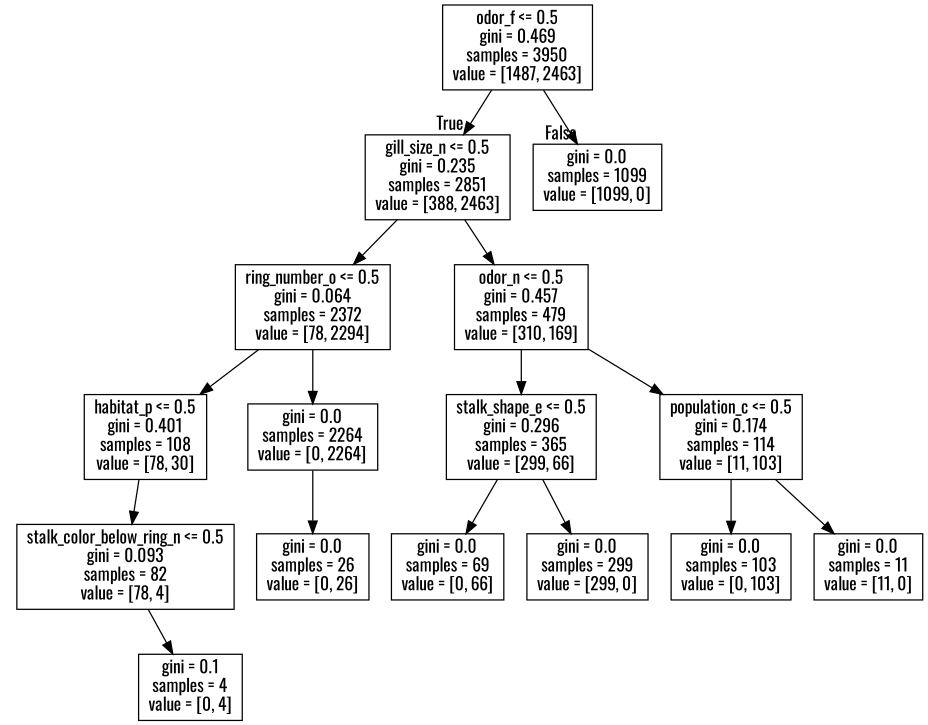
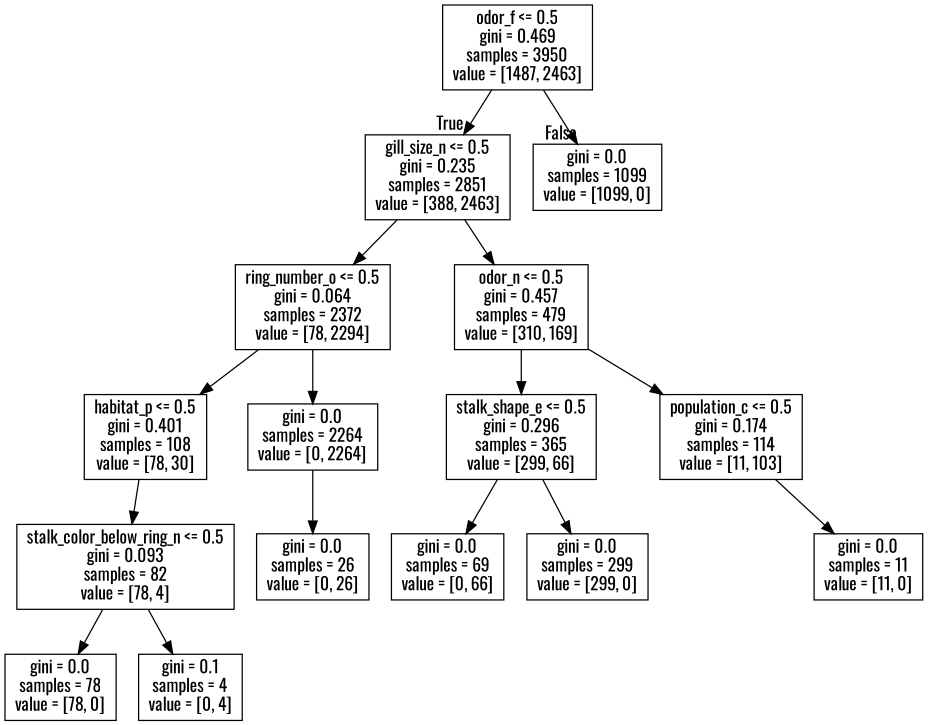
(731, 567) -> none
none -> (61, 687)
